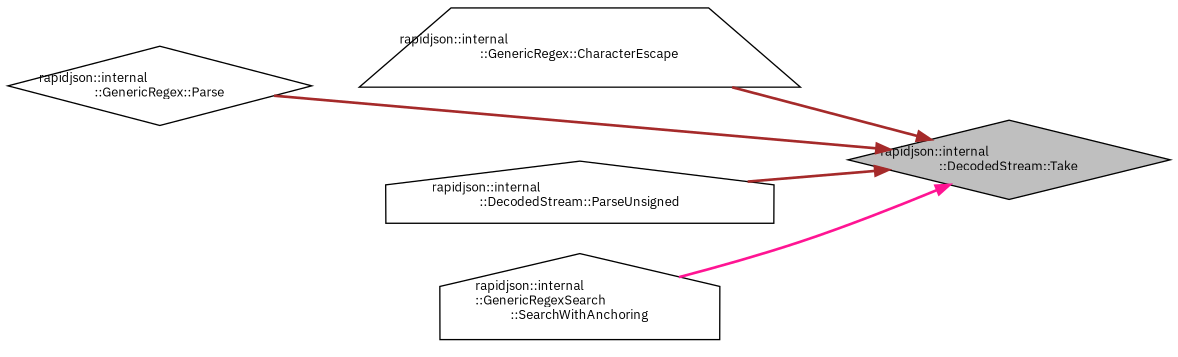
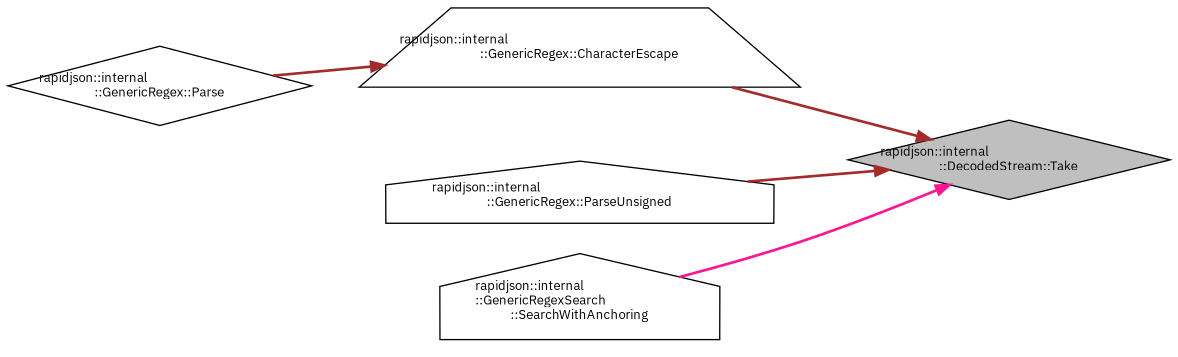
(575, 122) -> (322, 71)
(580, 195) -> (580, 195)
